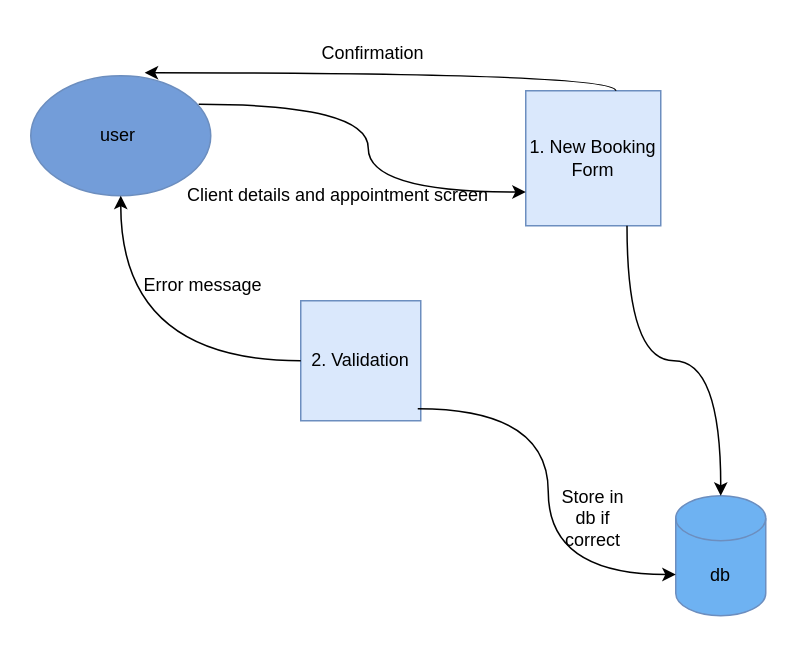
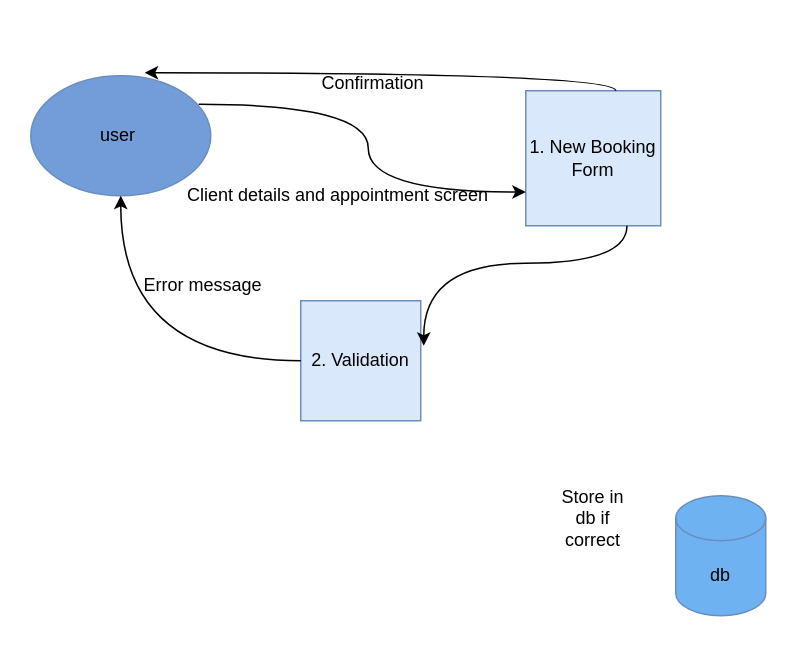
(376, 53) -> (376, 83)
(670, 360) -> (513, 264)
(548, 485) -> none
